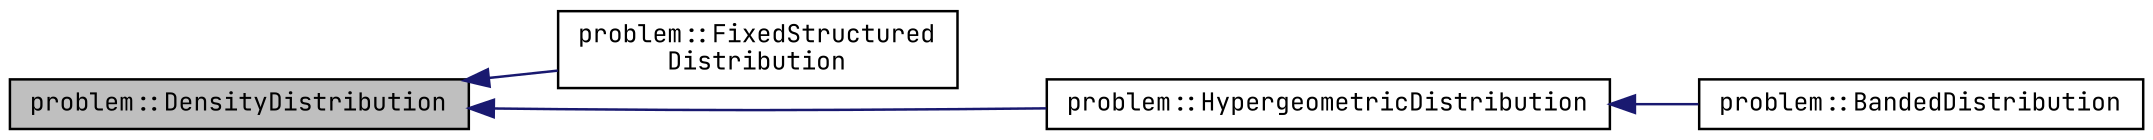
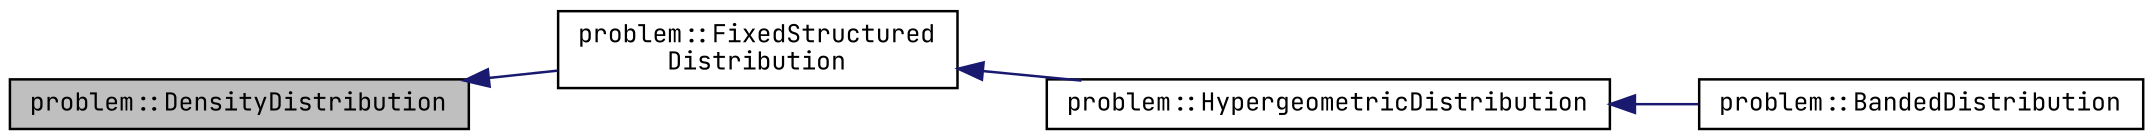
(770, 110) -> (1032, 76)
